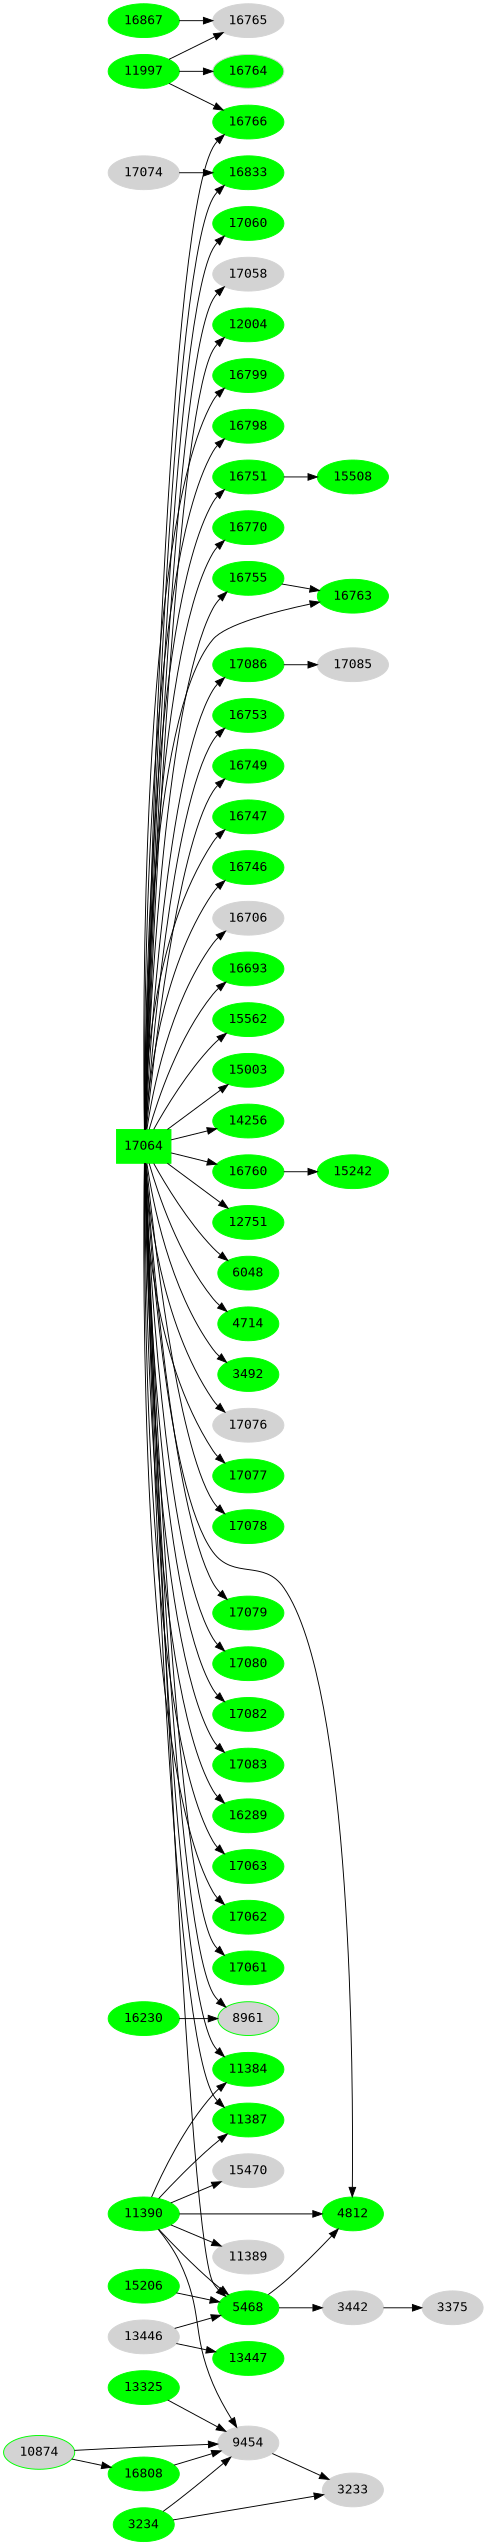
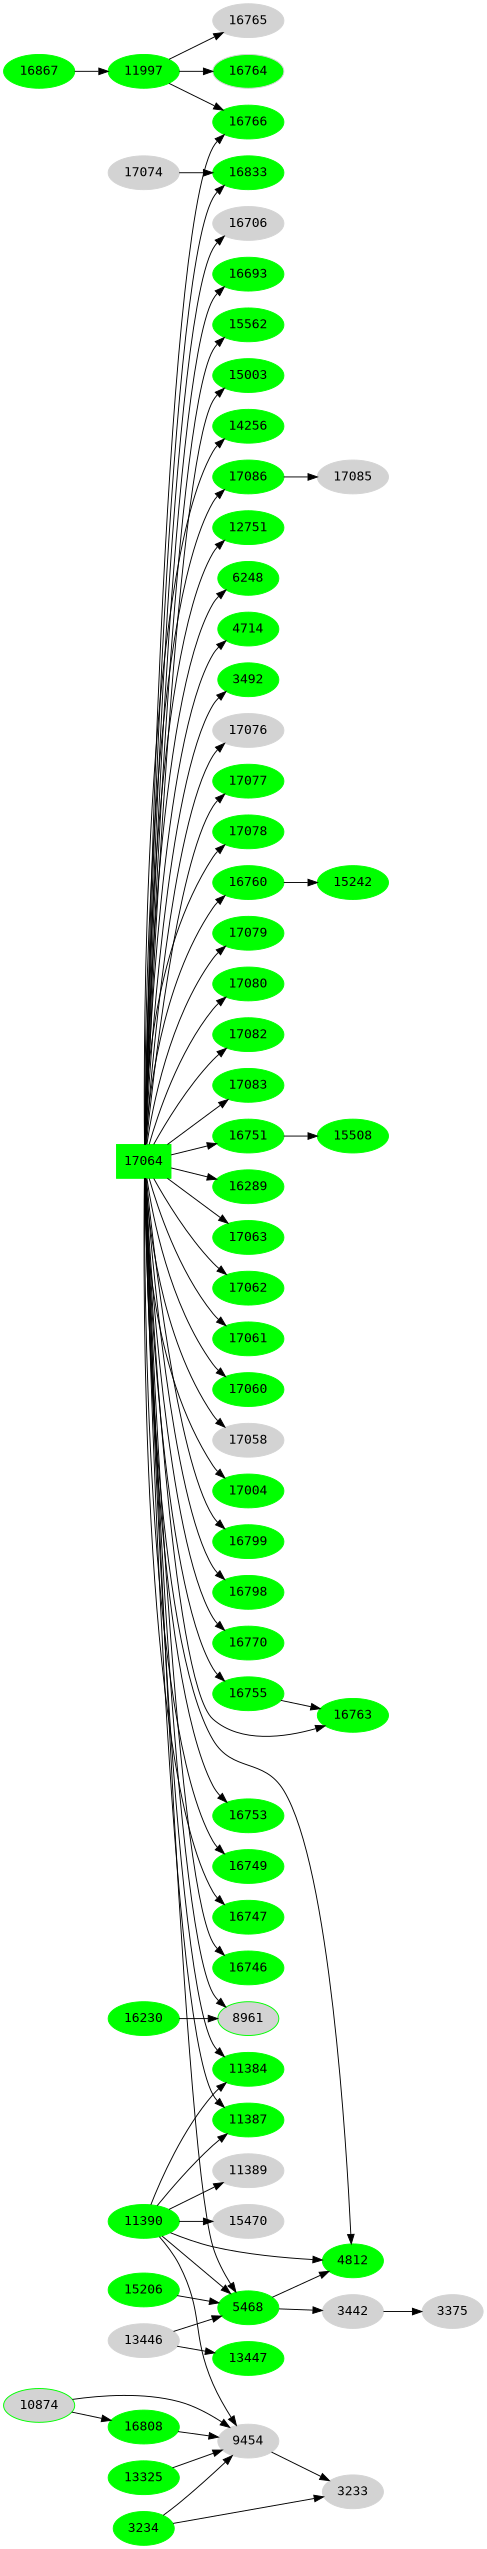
(191, 21) -> (87, 71)
(248, 325) -> (248, 1491)
(248, 1273) -> (248, 578)
